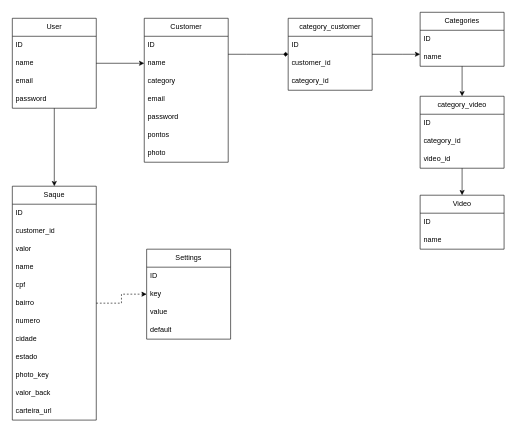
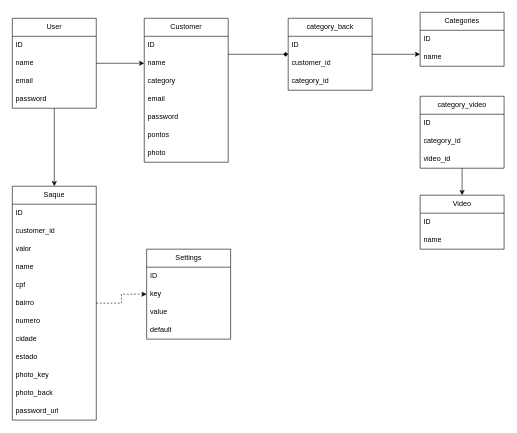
(330, 27) -> (330, 27)
(462, 90) -> none
(35, 393) -> (36, 393)
(38, 411) -> (39, 411)
